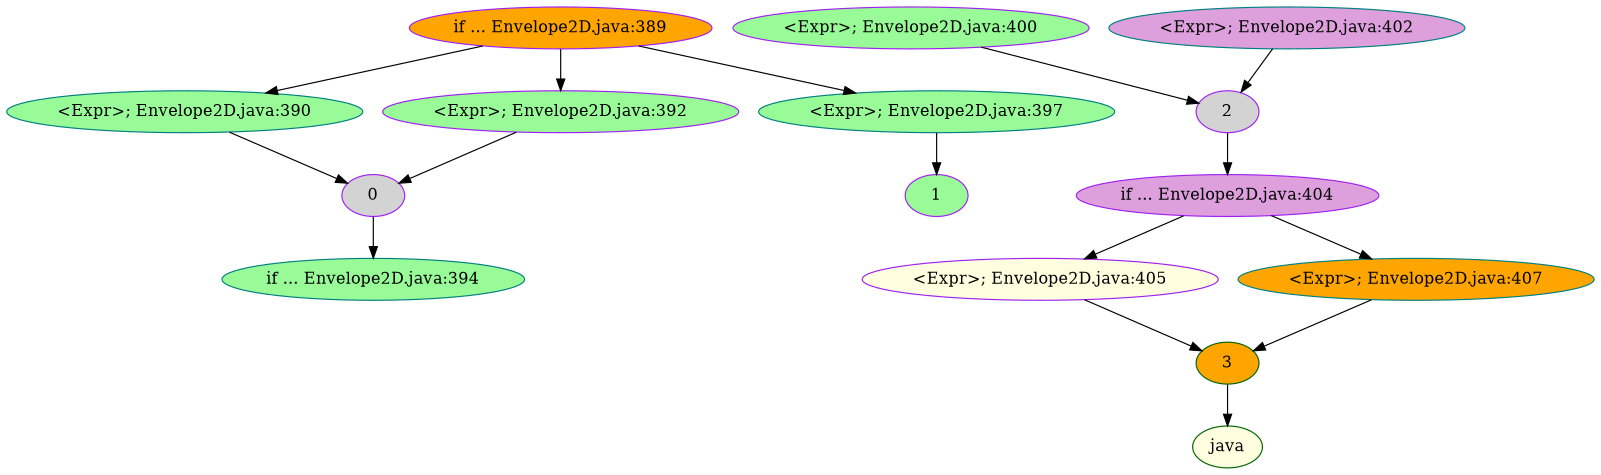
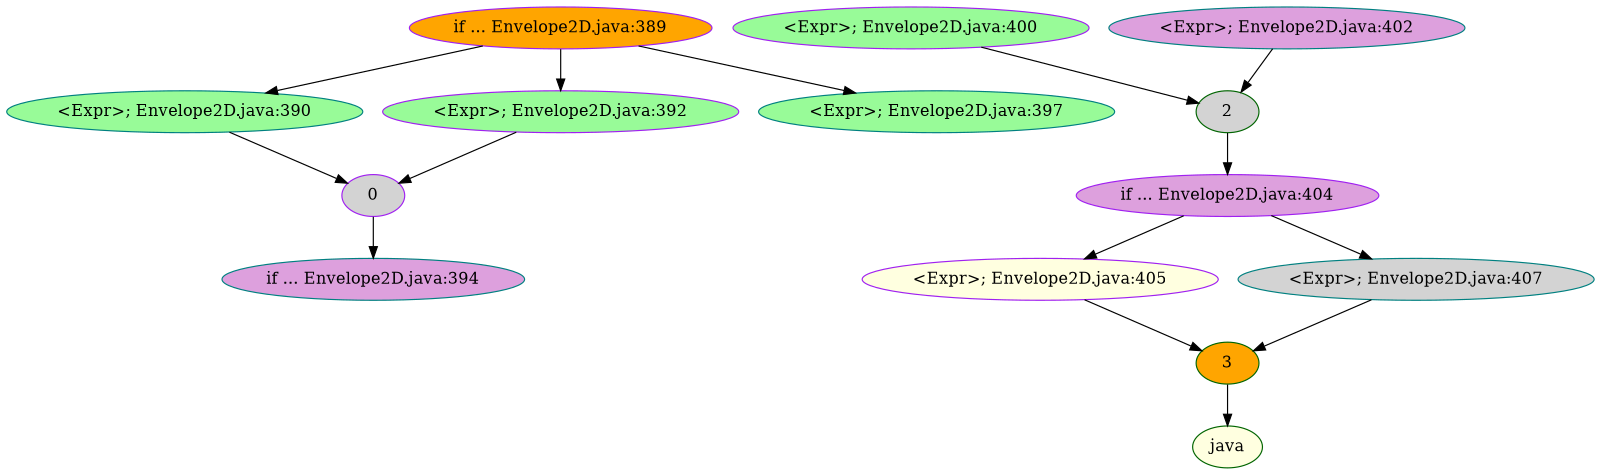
(1228, 112) -> (1228, 112)
(937, 196) -> none
(373, 279) -> (373, 279)
(1416, 279) -> (1416, 279)
